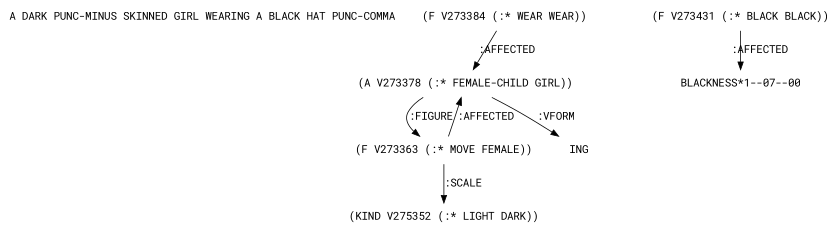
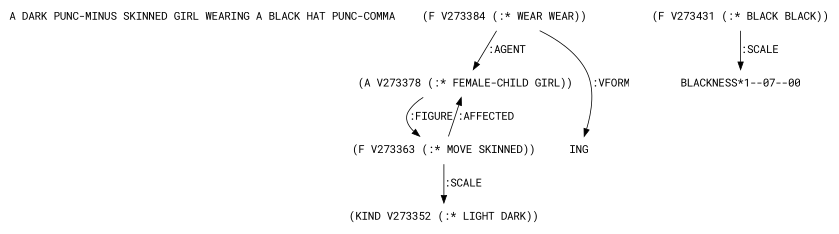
(507, 50) -> (507, 50)
(760, 50) -> (760, 50)
(522, 114) -> (586, 70)
(444, 150) -> (444, 150)
(444, 217) -> (444, 217)
